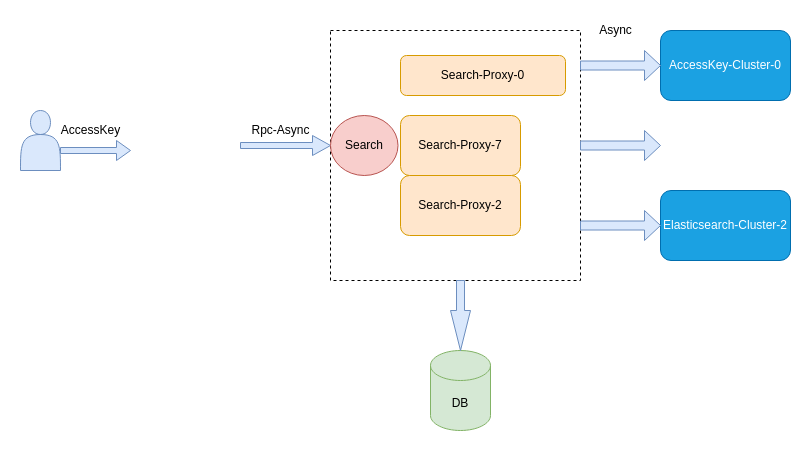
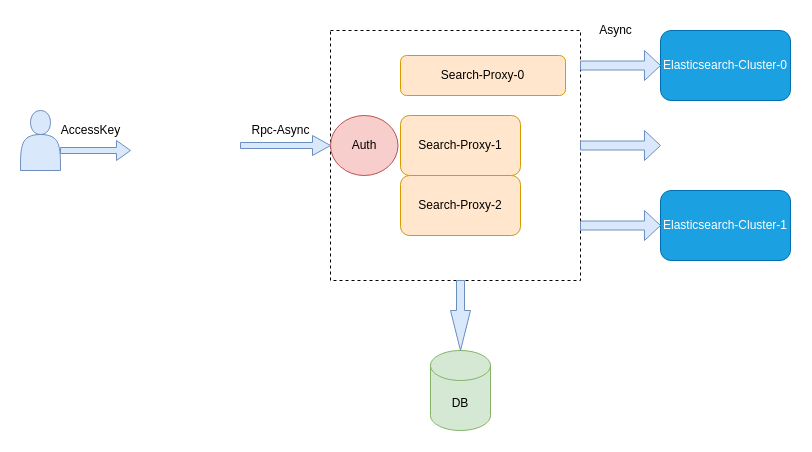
(726, 66) -> (726, 66)
(365, 146) -> (365, 146)
(461, 146) -> (461, 146)
(726, 226) -> (726, 226)
